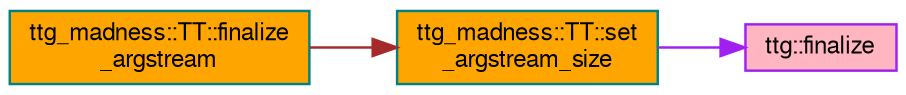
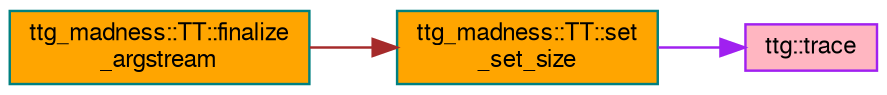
(527, 48) -> (527, 48)
(821, 48) -> (811, 48)
